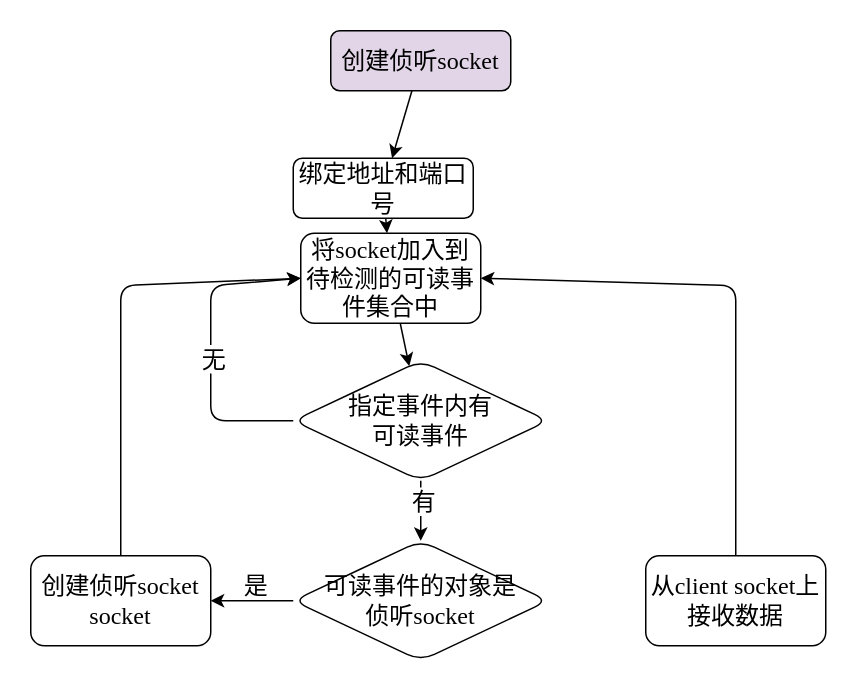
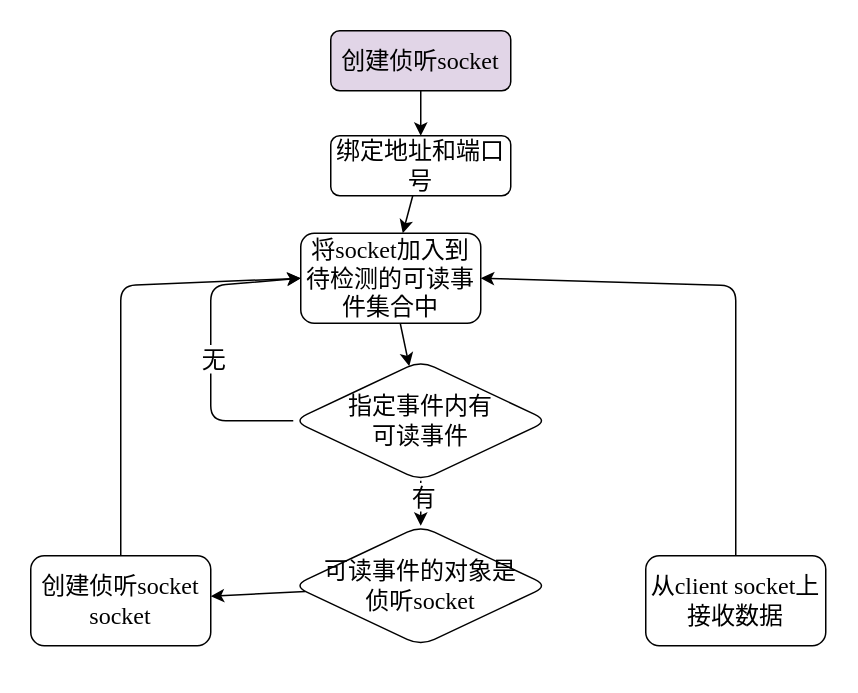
(383, 188) -> (421, 166)
(256, 586) -> none
(421, 601) -> (421, 586)
